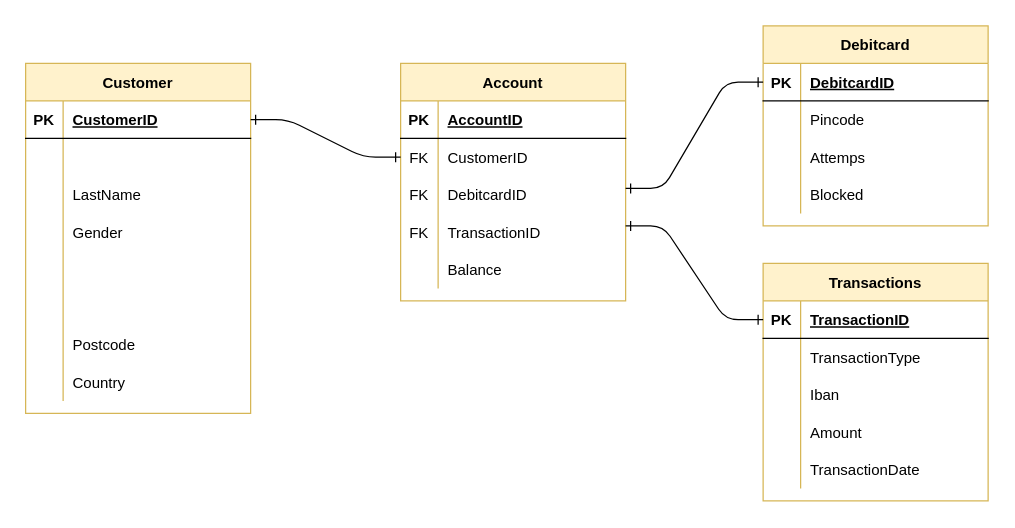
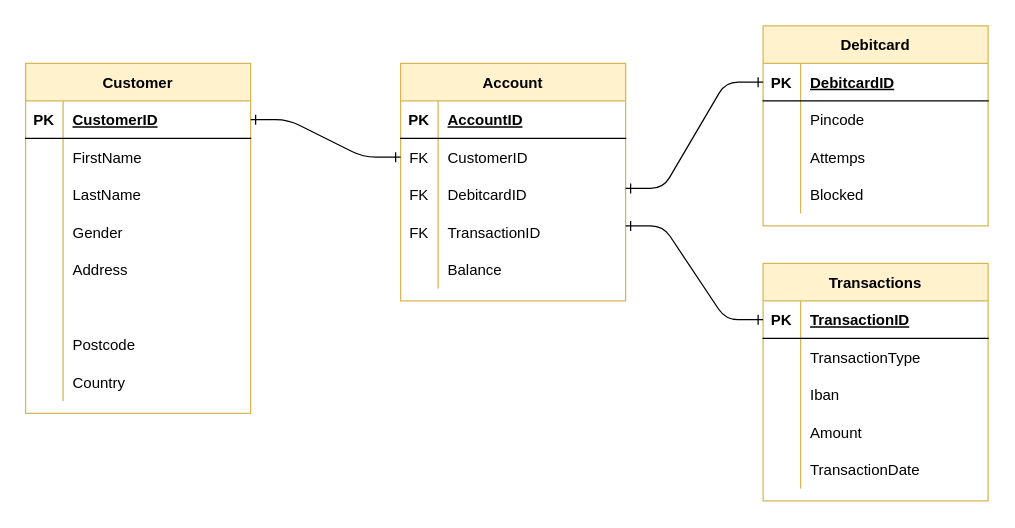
none -> (157, 157)
none -> (157, 269)
